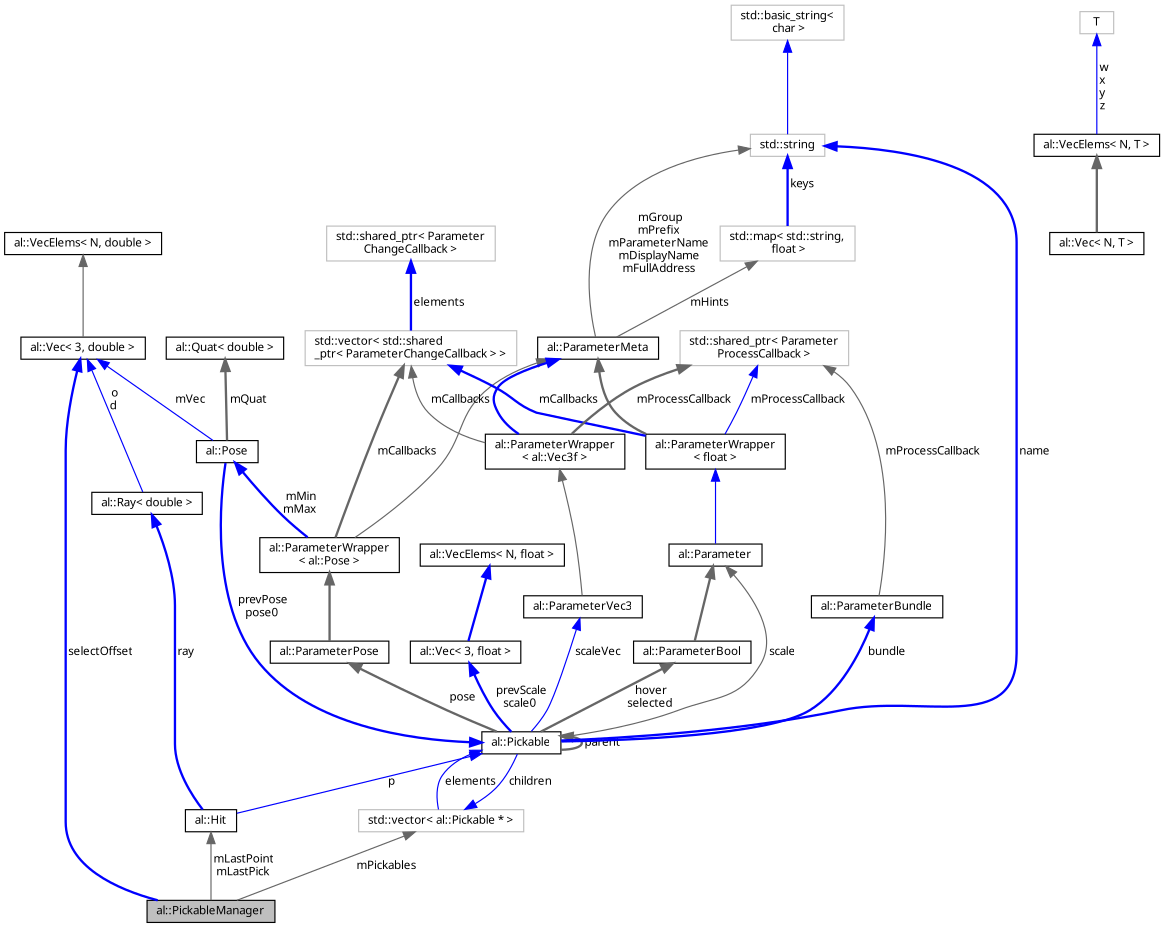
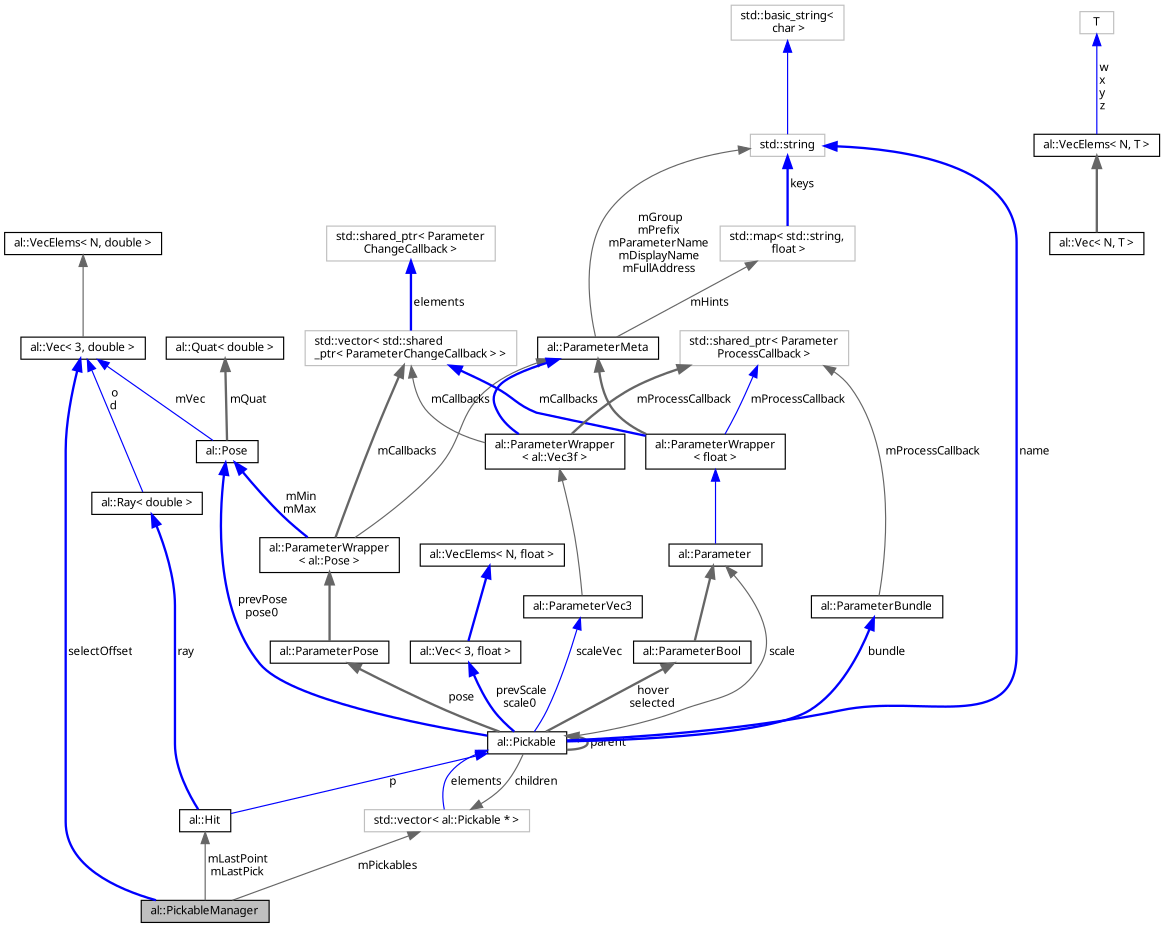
(267, 671) -> (277, 677)
(501, 783) -> (507, 783)
